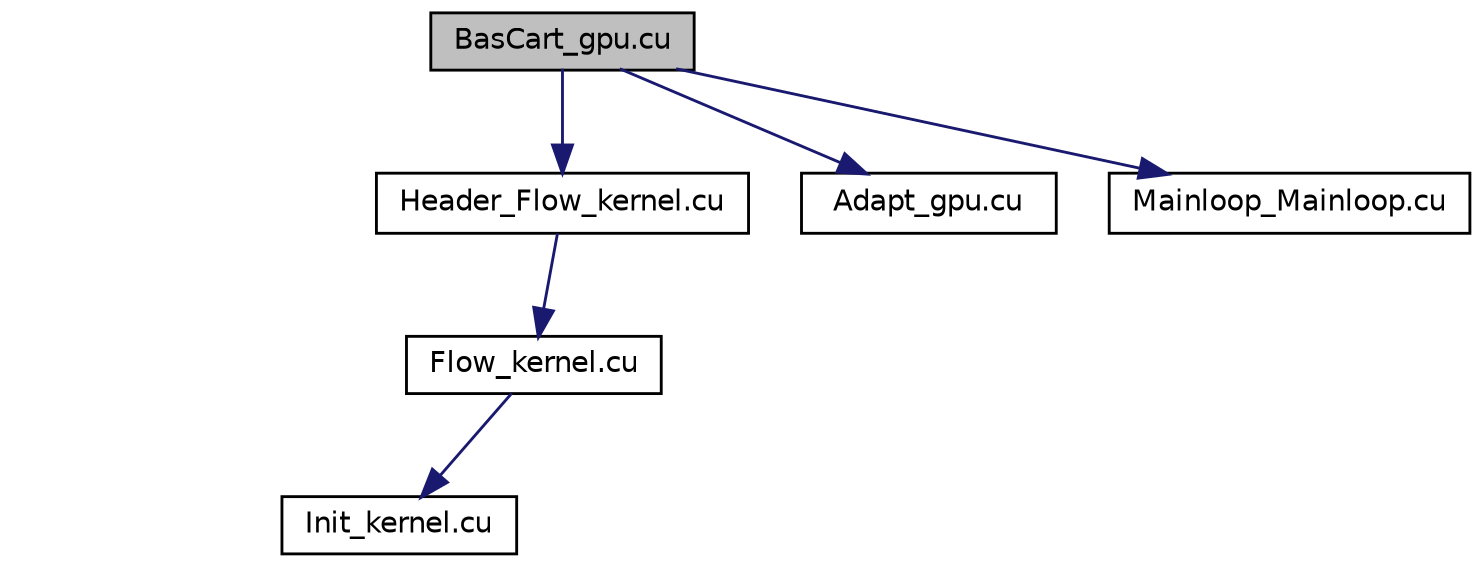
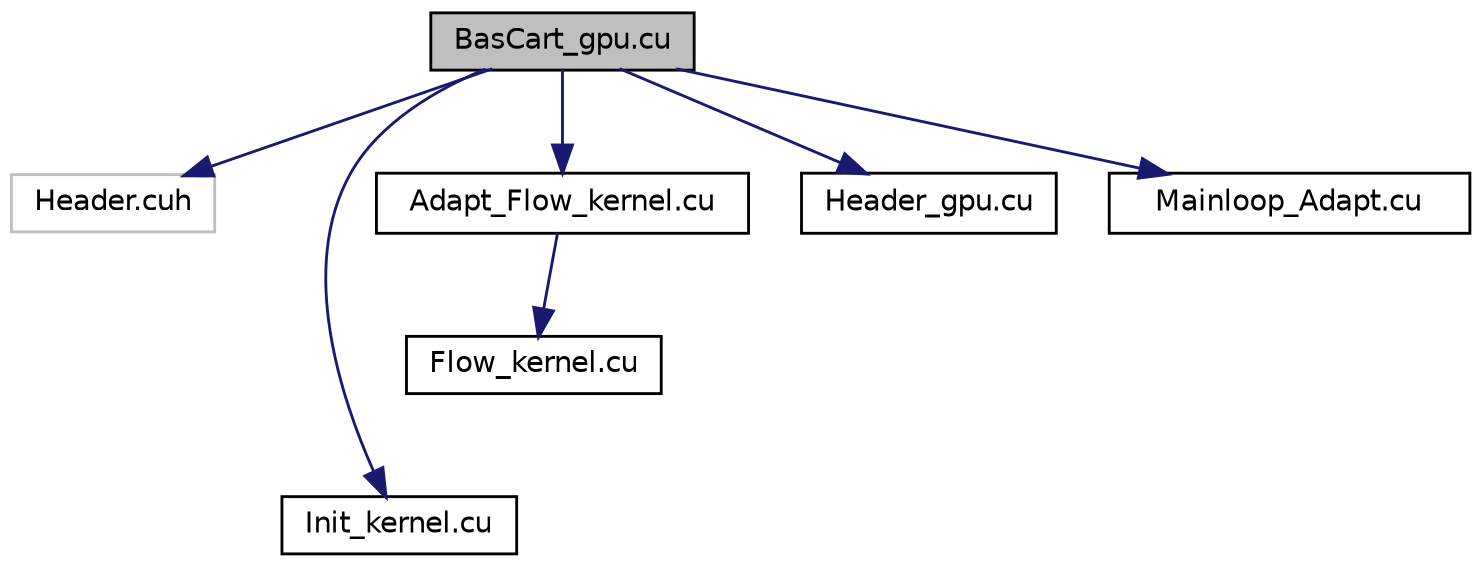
none -> (113, 203)
(562, 203) -> (562, 203)
(929, 203) -> (929, 203)
(1290, 203) -> (1290, 203)
(476, 434) -> (330, 237)
